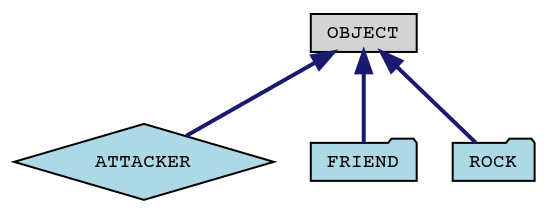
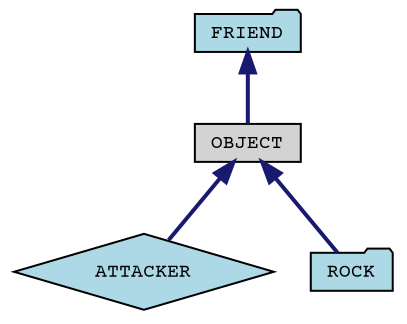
(364, 108) -> (248, 98)
